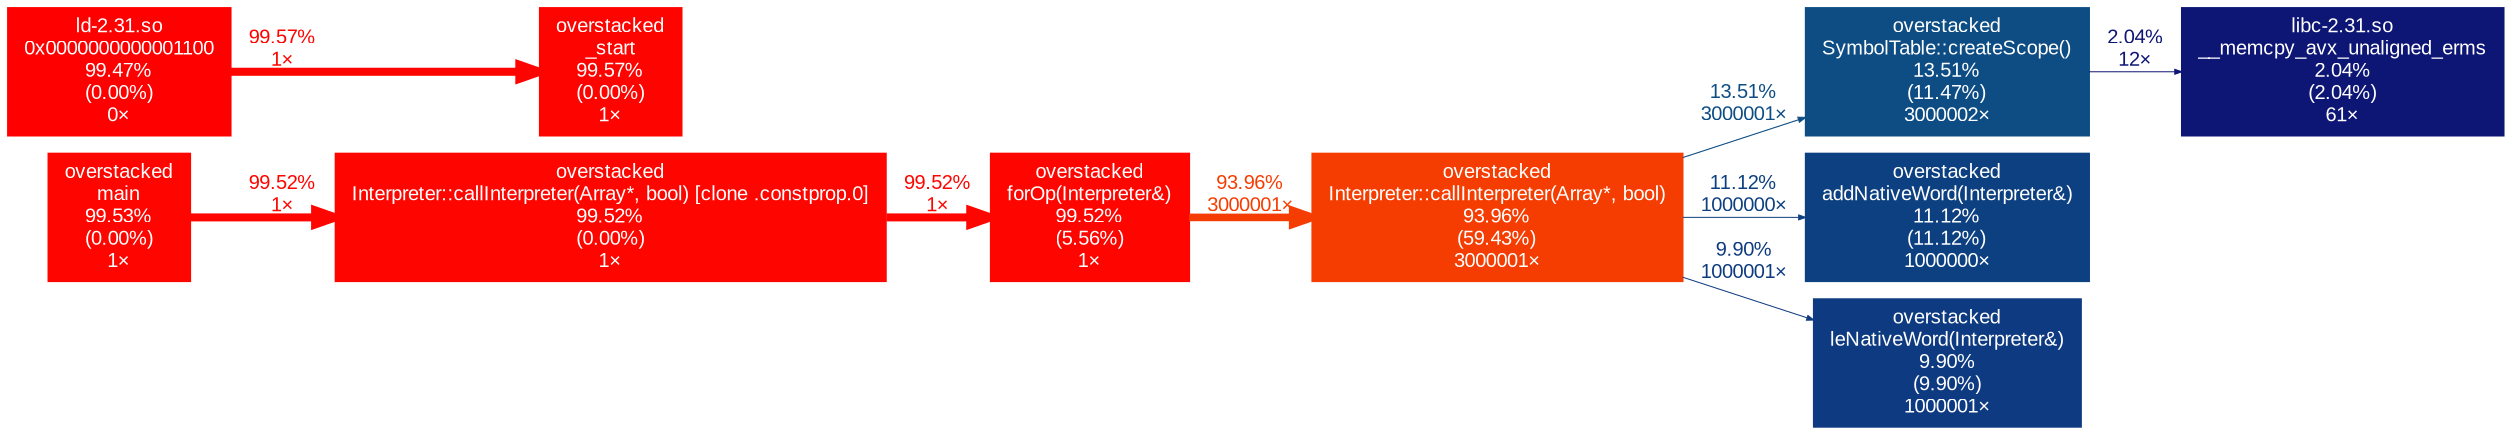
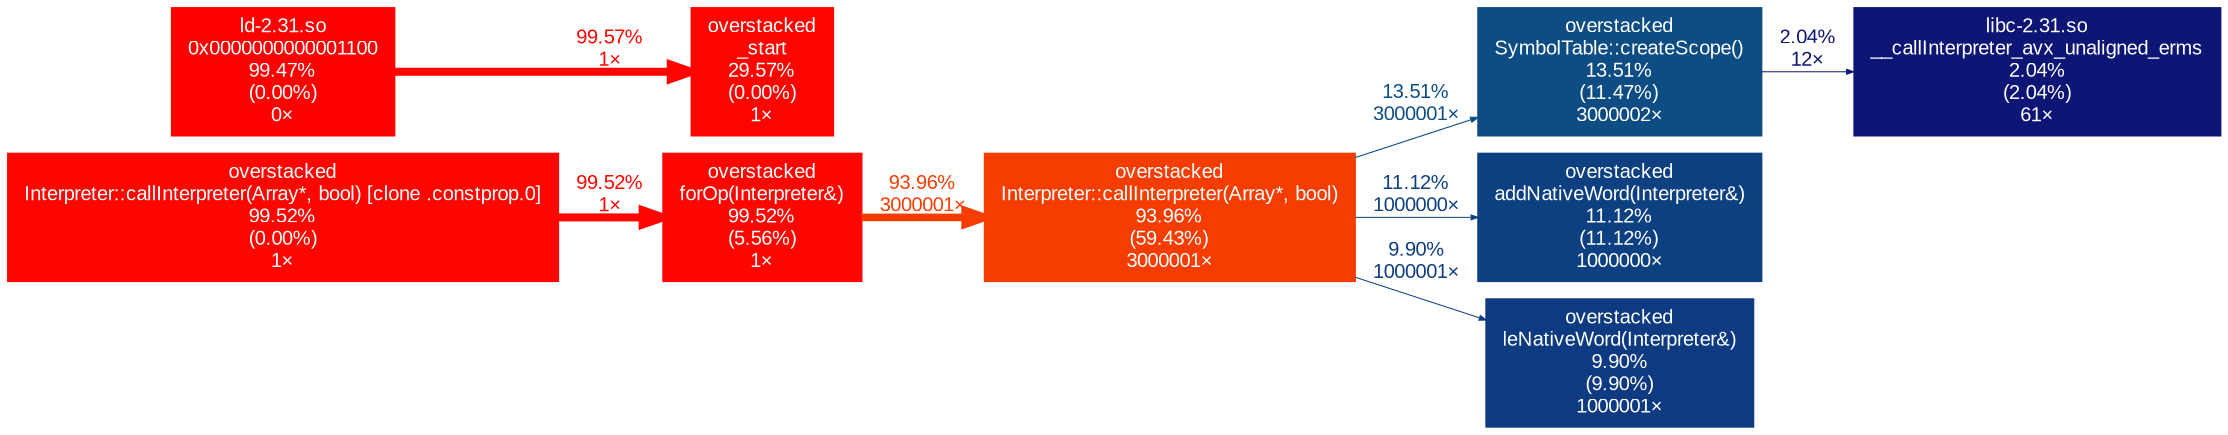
(611, 72) -> (762, 72)
(2343, 72) -> (2037, 72)
(119, 217) -> none
